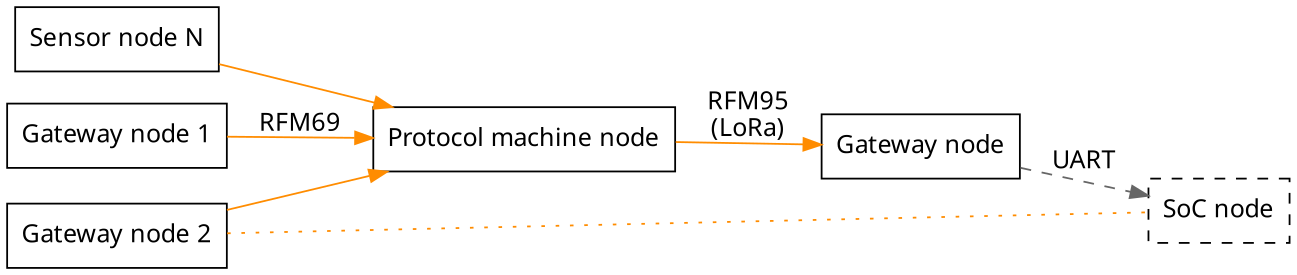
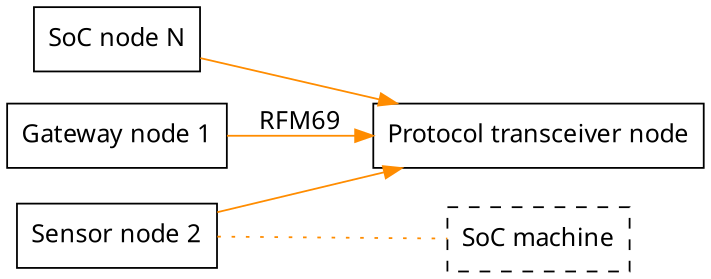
(117, 39) -> (117, 39)
(524, 139) -> (539, 136)
(921, 146) -> none
(1219, 211) -> (539, 239)
(117, 236) -> (117, 236)
